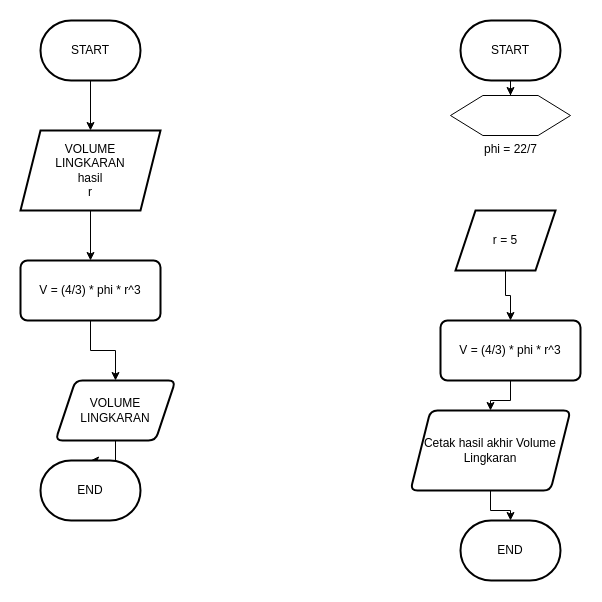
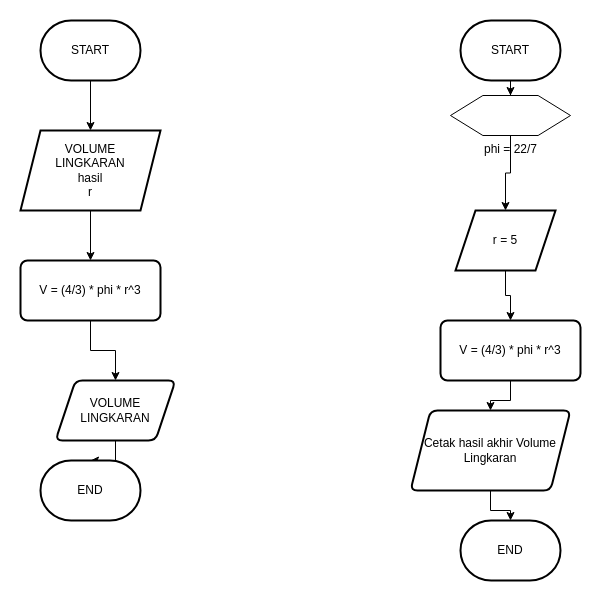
none -> (511, 172)
